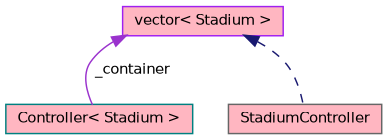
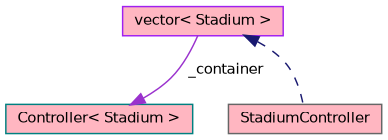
(87, 68) -> (176, 72)
